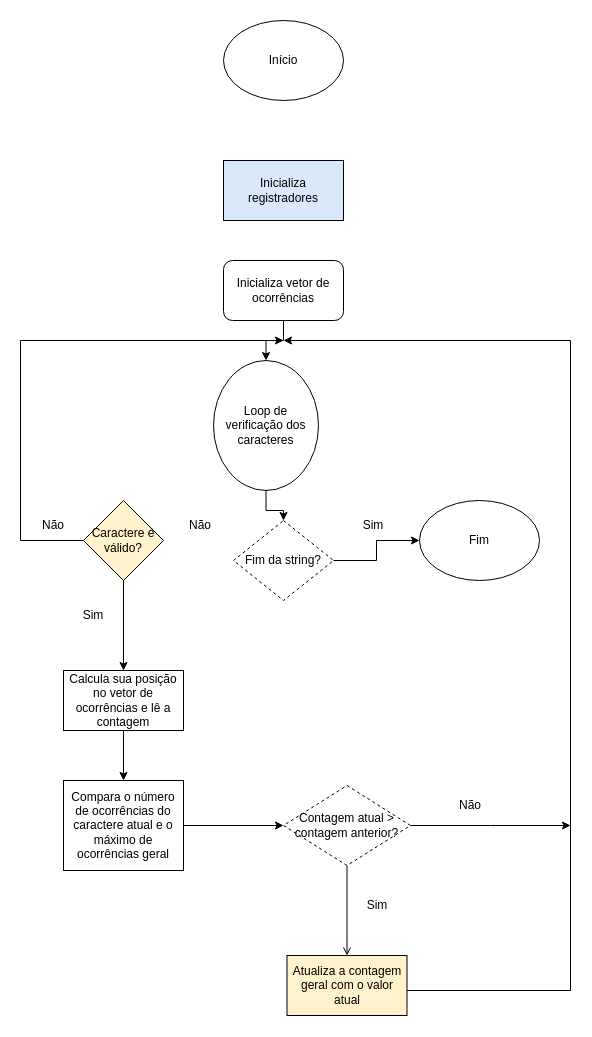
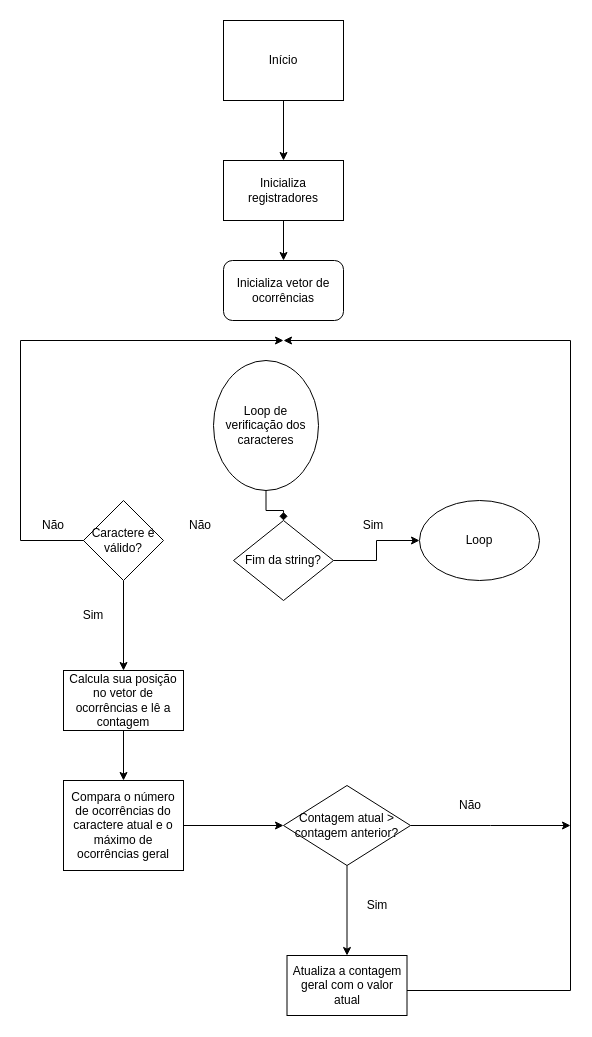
(284, 61) -> (284, 61)
none -> (284, 127)
(284, 191) -> (284, 191)
none -> (284, 237)
(284, 332) -> none
(282, 511) -> (281, 511)
(124, 541) -> (124, 541)
(480, 541) -> (480, 541)
(284, 561) -> (284, 561)
(347, 826) -> (347, 826)
(347, 948) -> (347, 947)
(347, 986) -> (347, 986)
